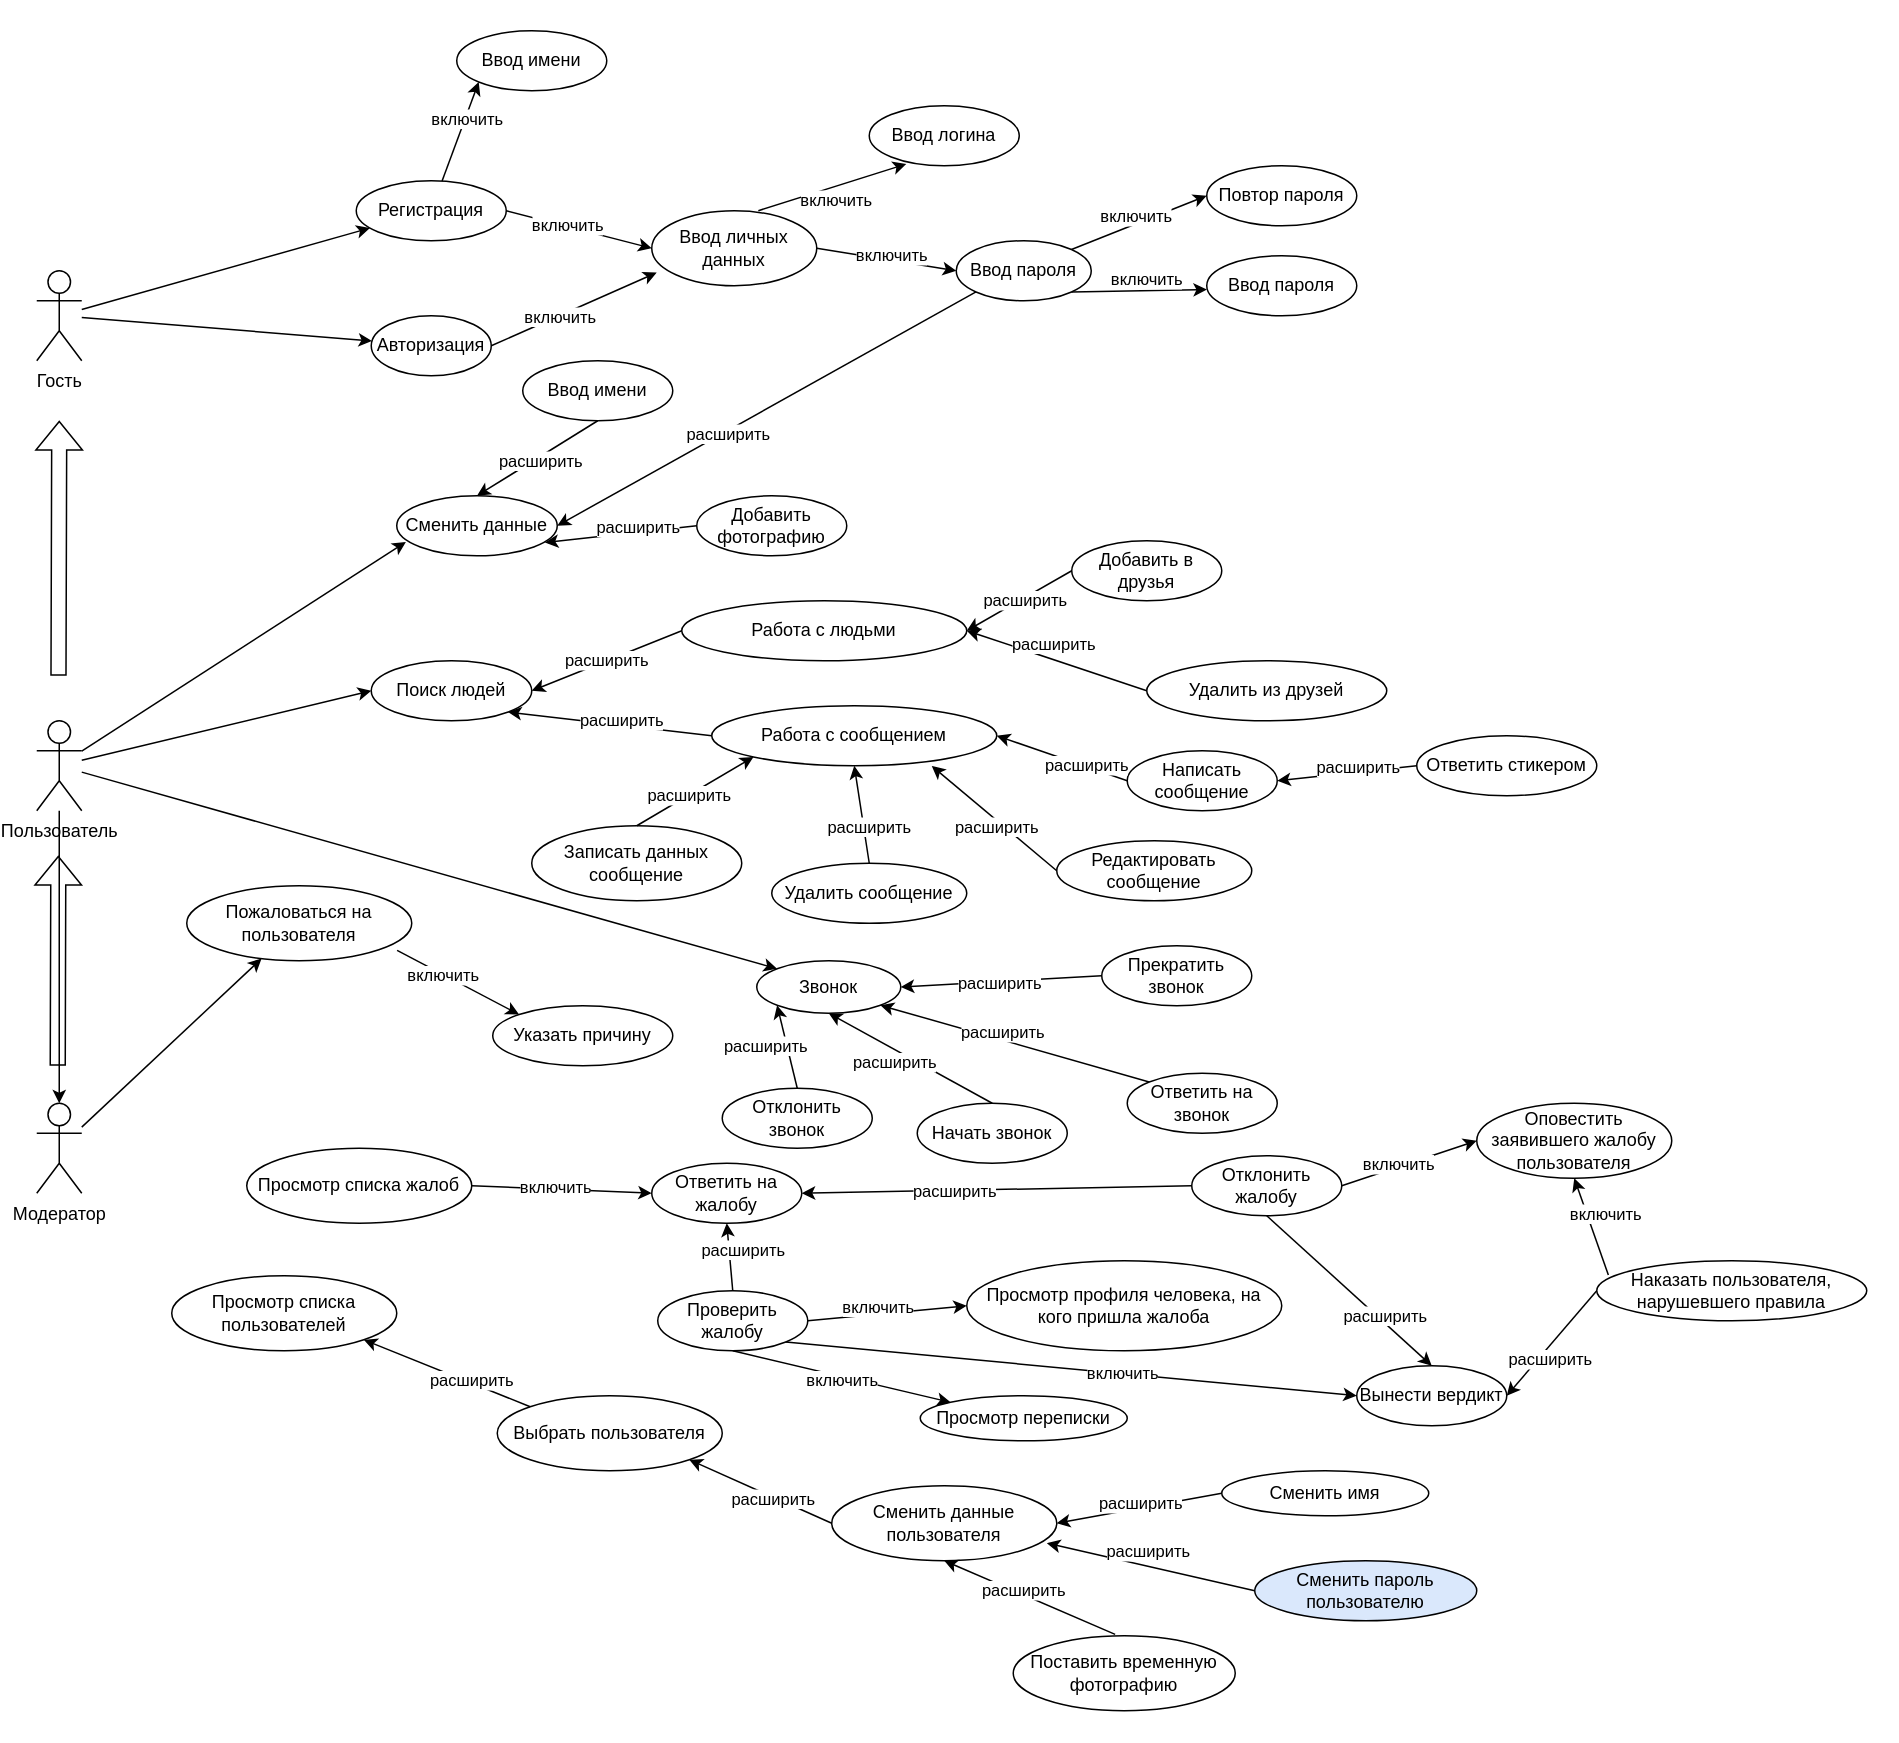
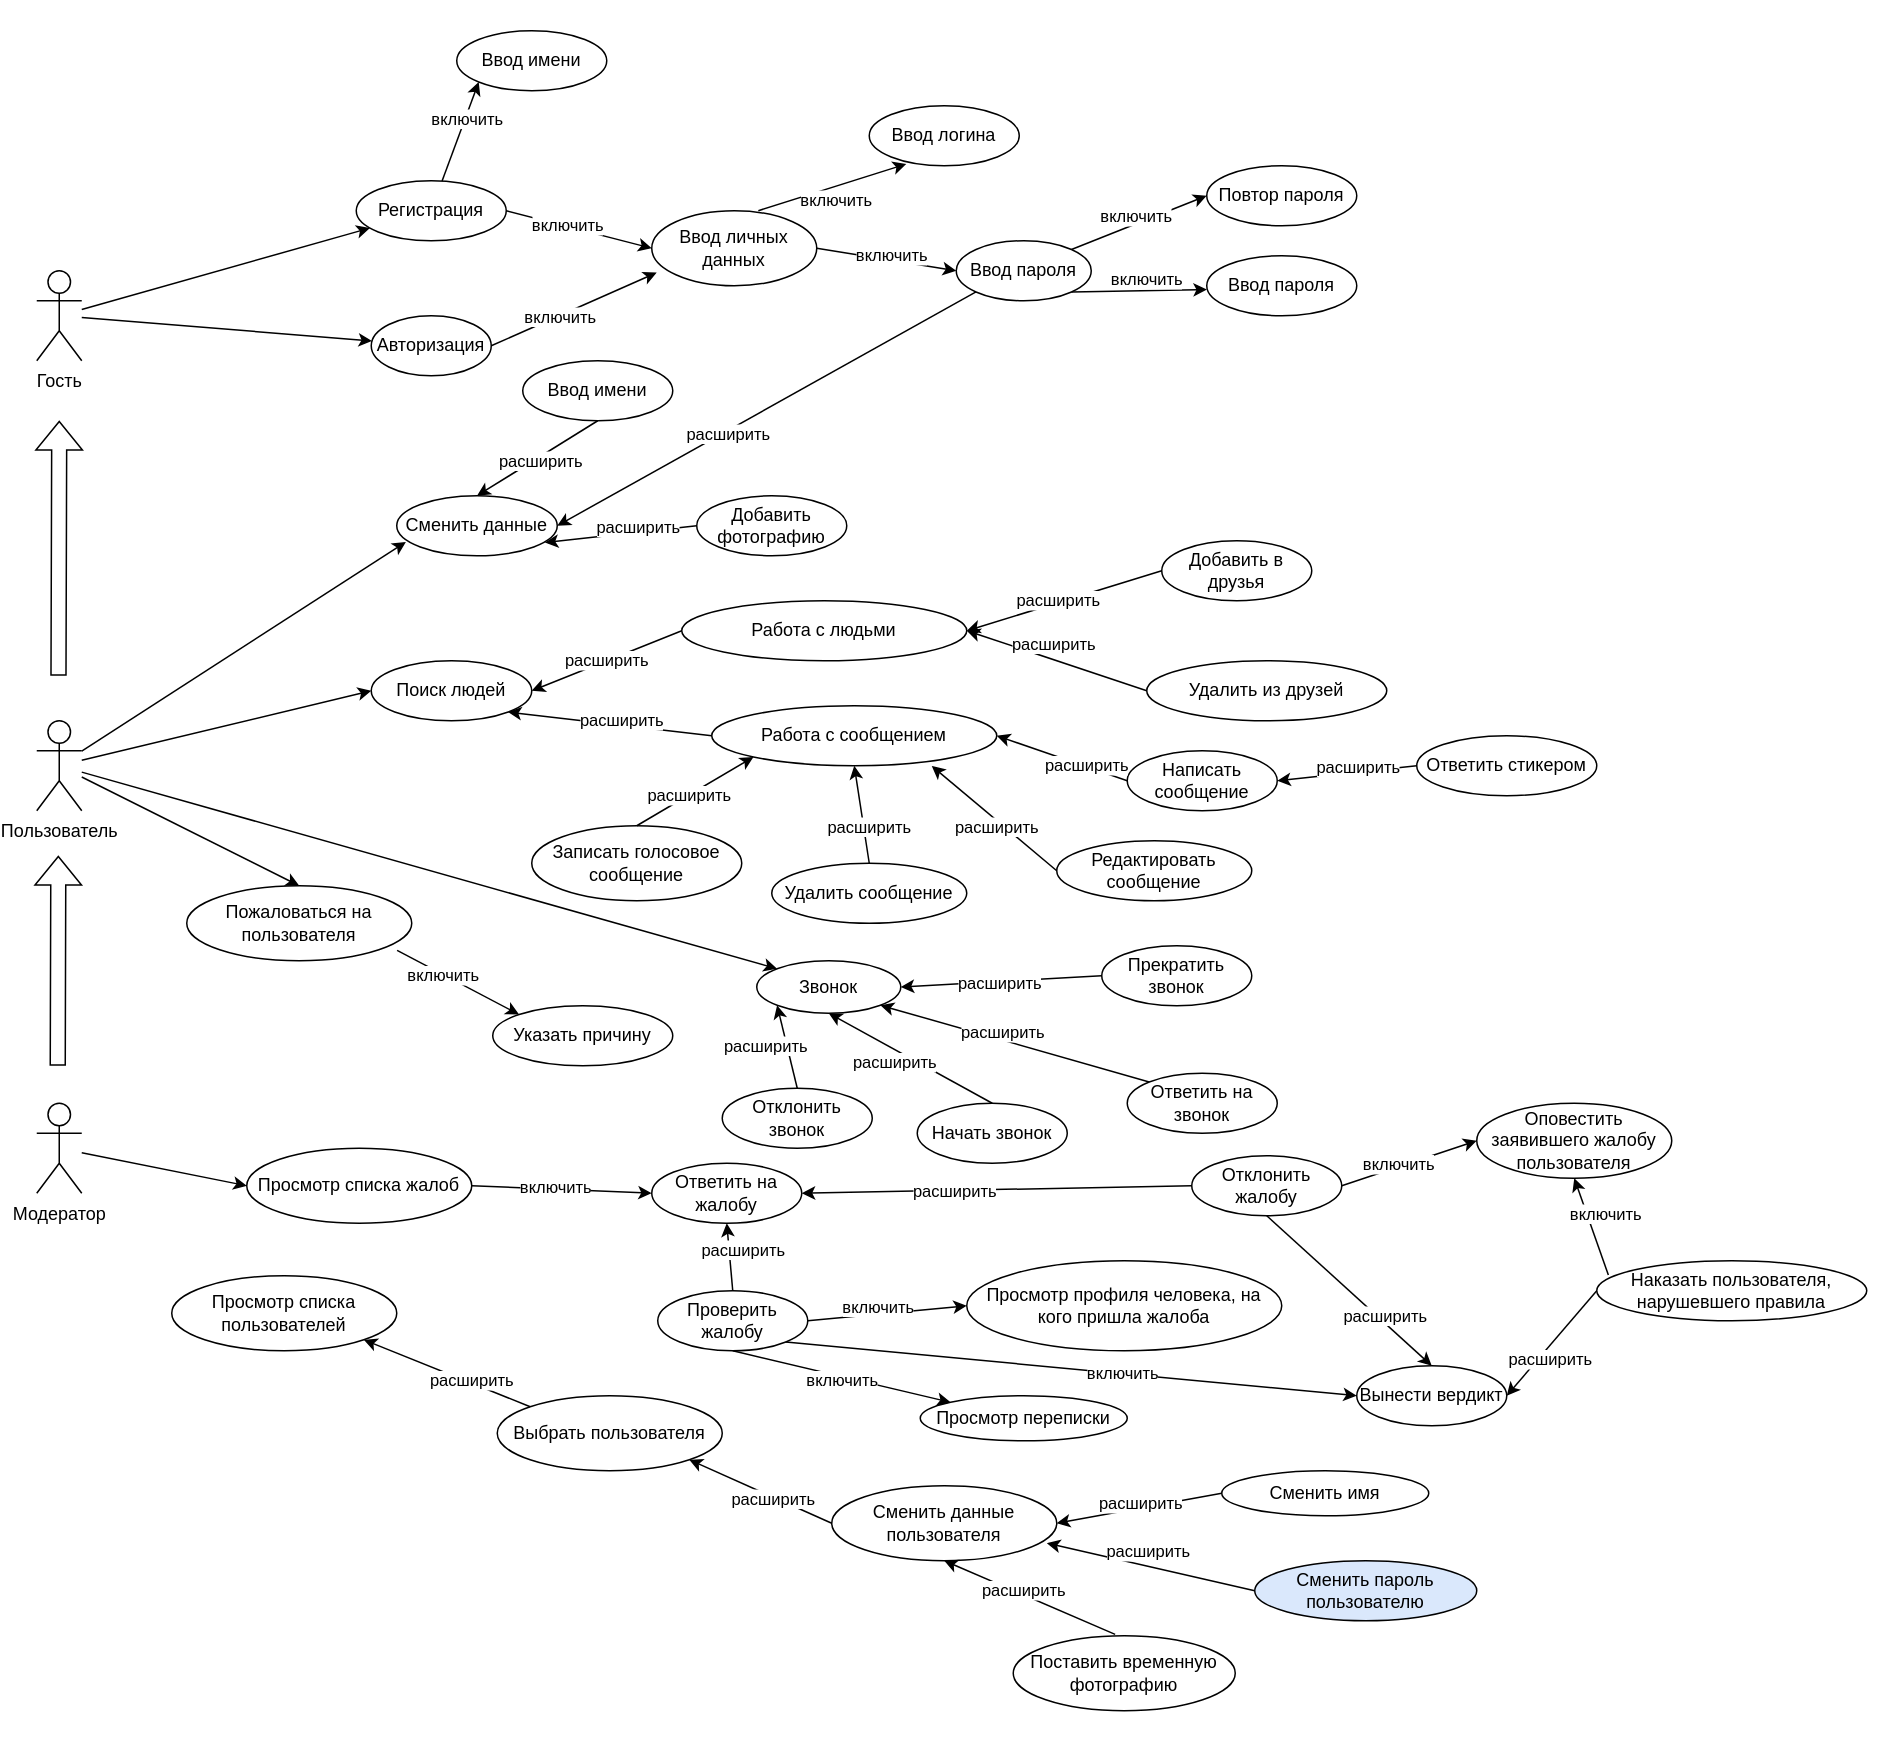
(1147, 571) -> (1237, 571)
(637, 863) -> (637, 863)
(59, 952) -> (186, 829)
(168, 1046) -> (160, 1168)
